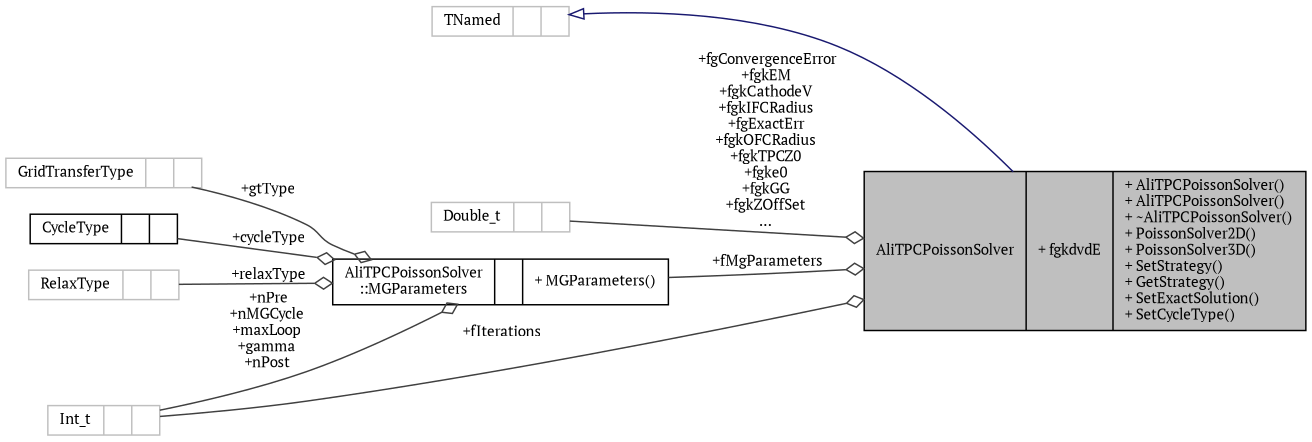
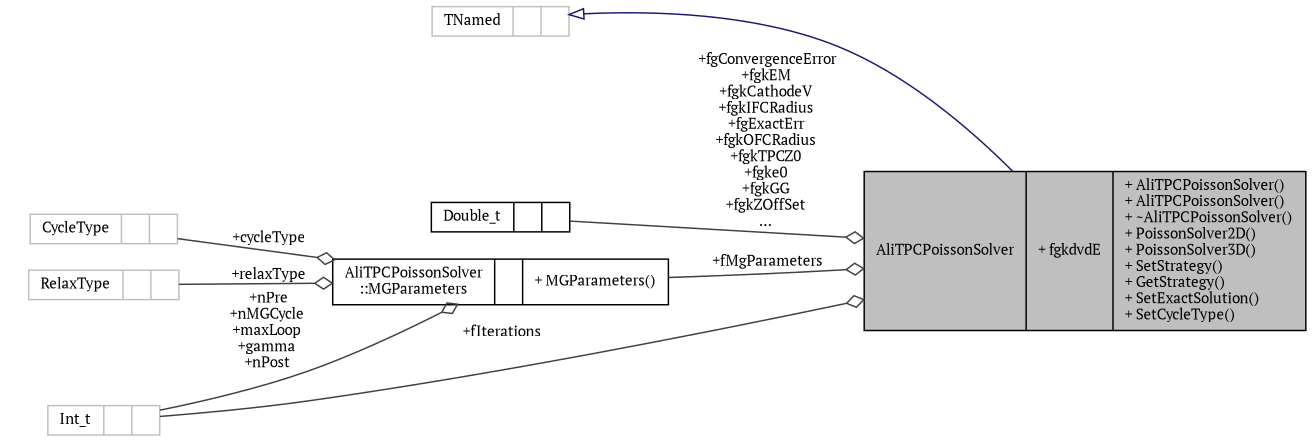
(104, 173) -> none
(501, 217) -> (501, 217)
(104, 229) -> (104, 229)
